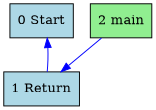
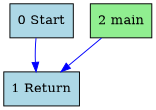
(48, 60) -> (35, 50)
